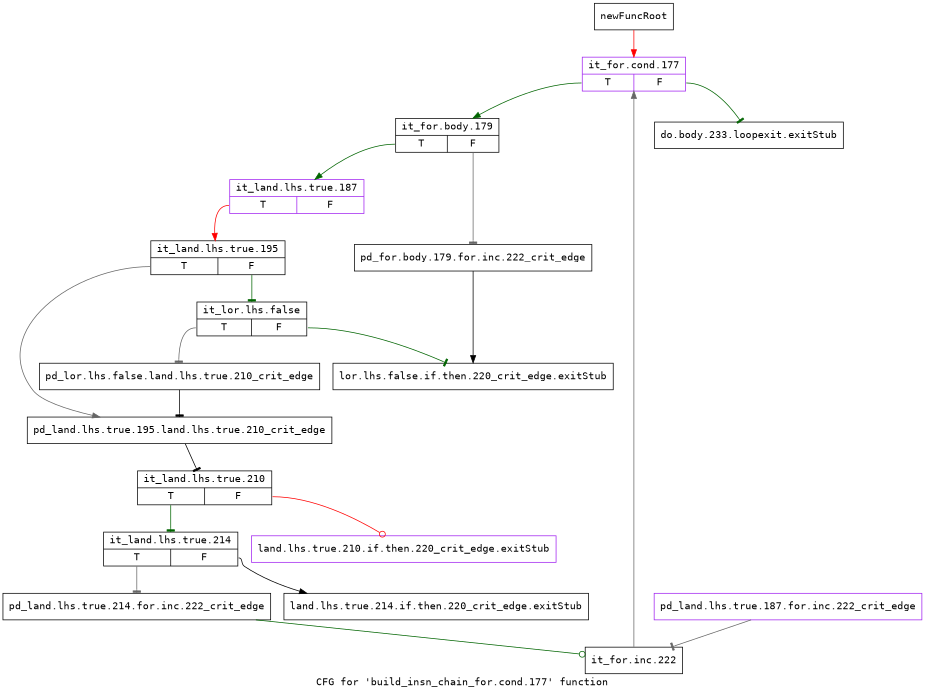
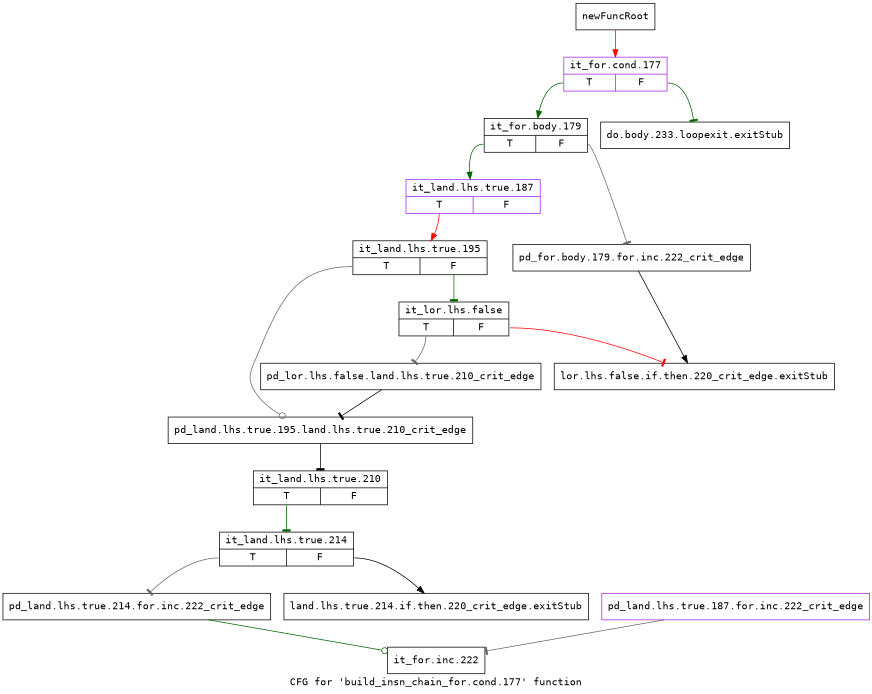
(31, 324) -> (271, 324)
(377, 338) -> (587, 338)
(634, 373) -> none
(404, 549) -> none
